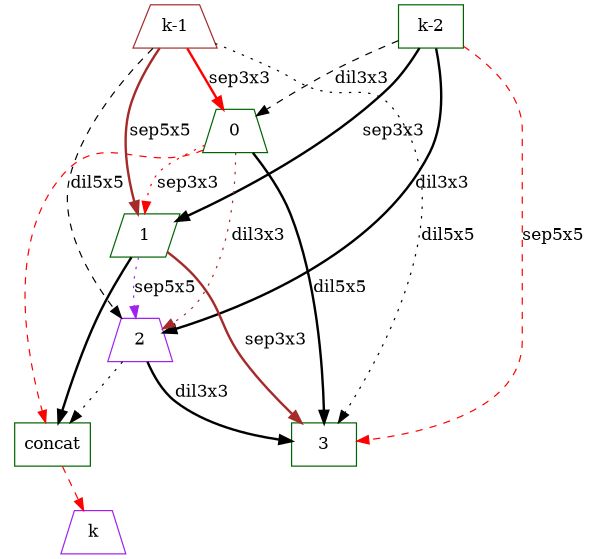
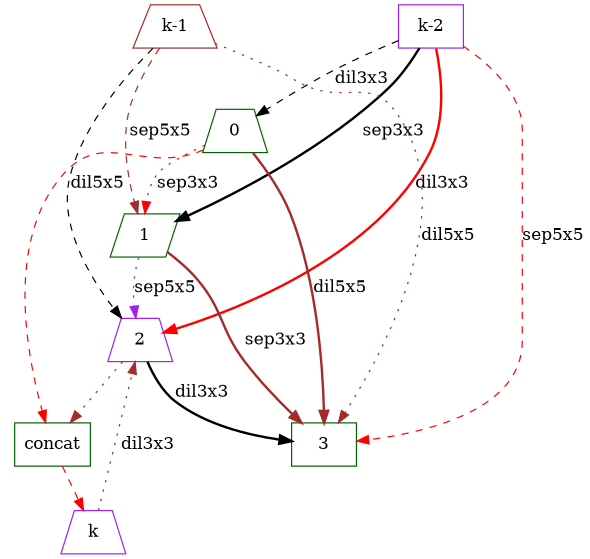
(431, 26) -> (431, 26)
(202, 73) -> none
(127, 122) -> (127, 122)
(416, 157) -> (416, 157)
(362, 233) -> (362, 233)
(224, 246) -> (115, 442)
(310, 282) -> (310, 282)
(91, 331) -> none
(100, 388) -> (100, 388)
